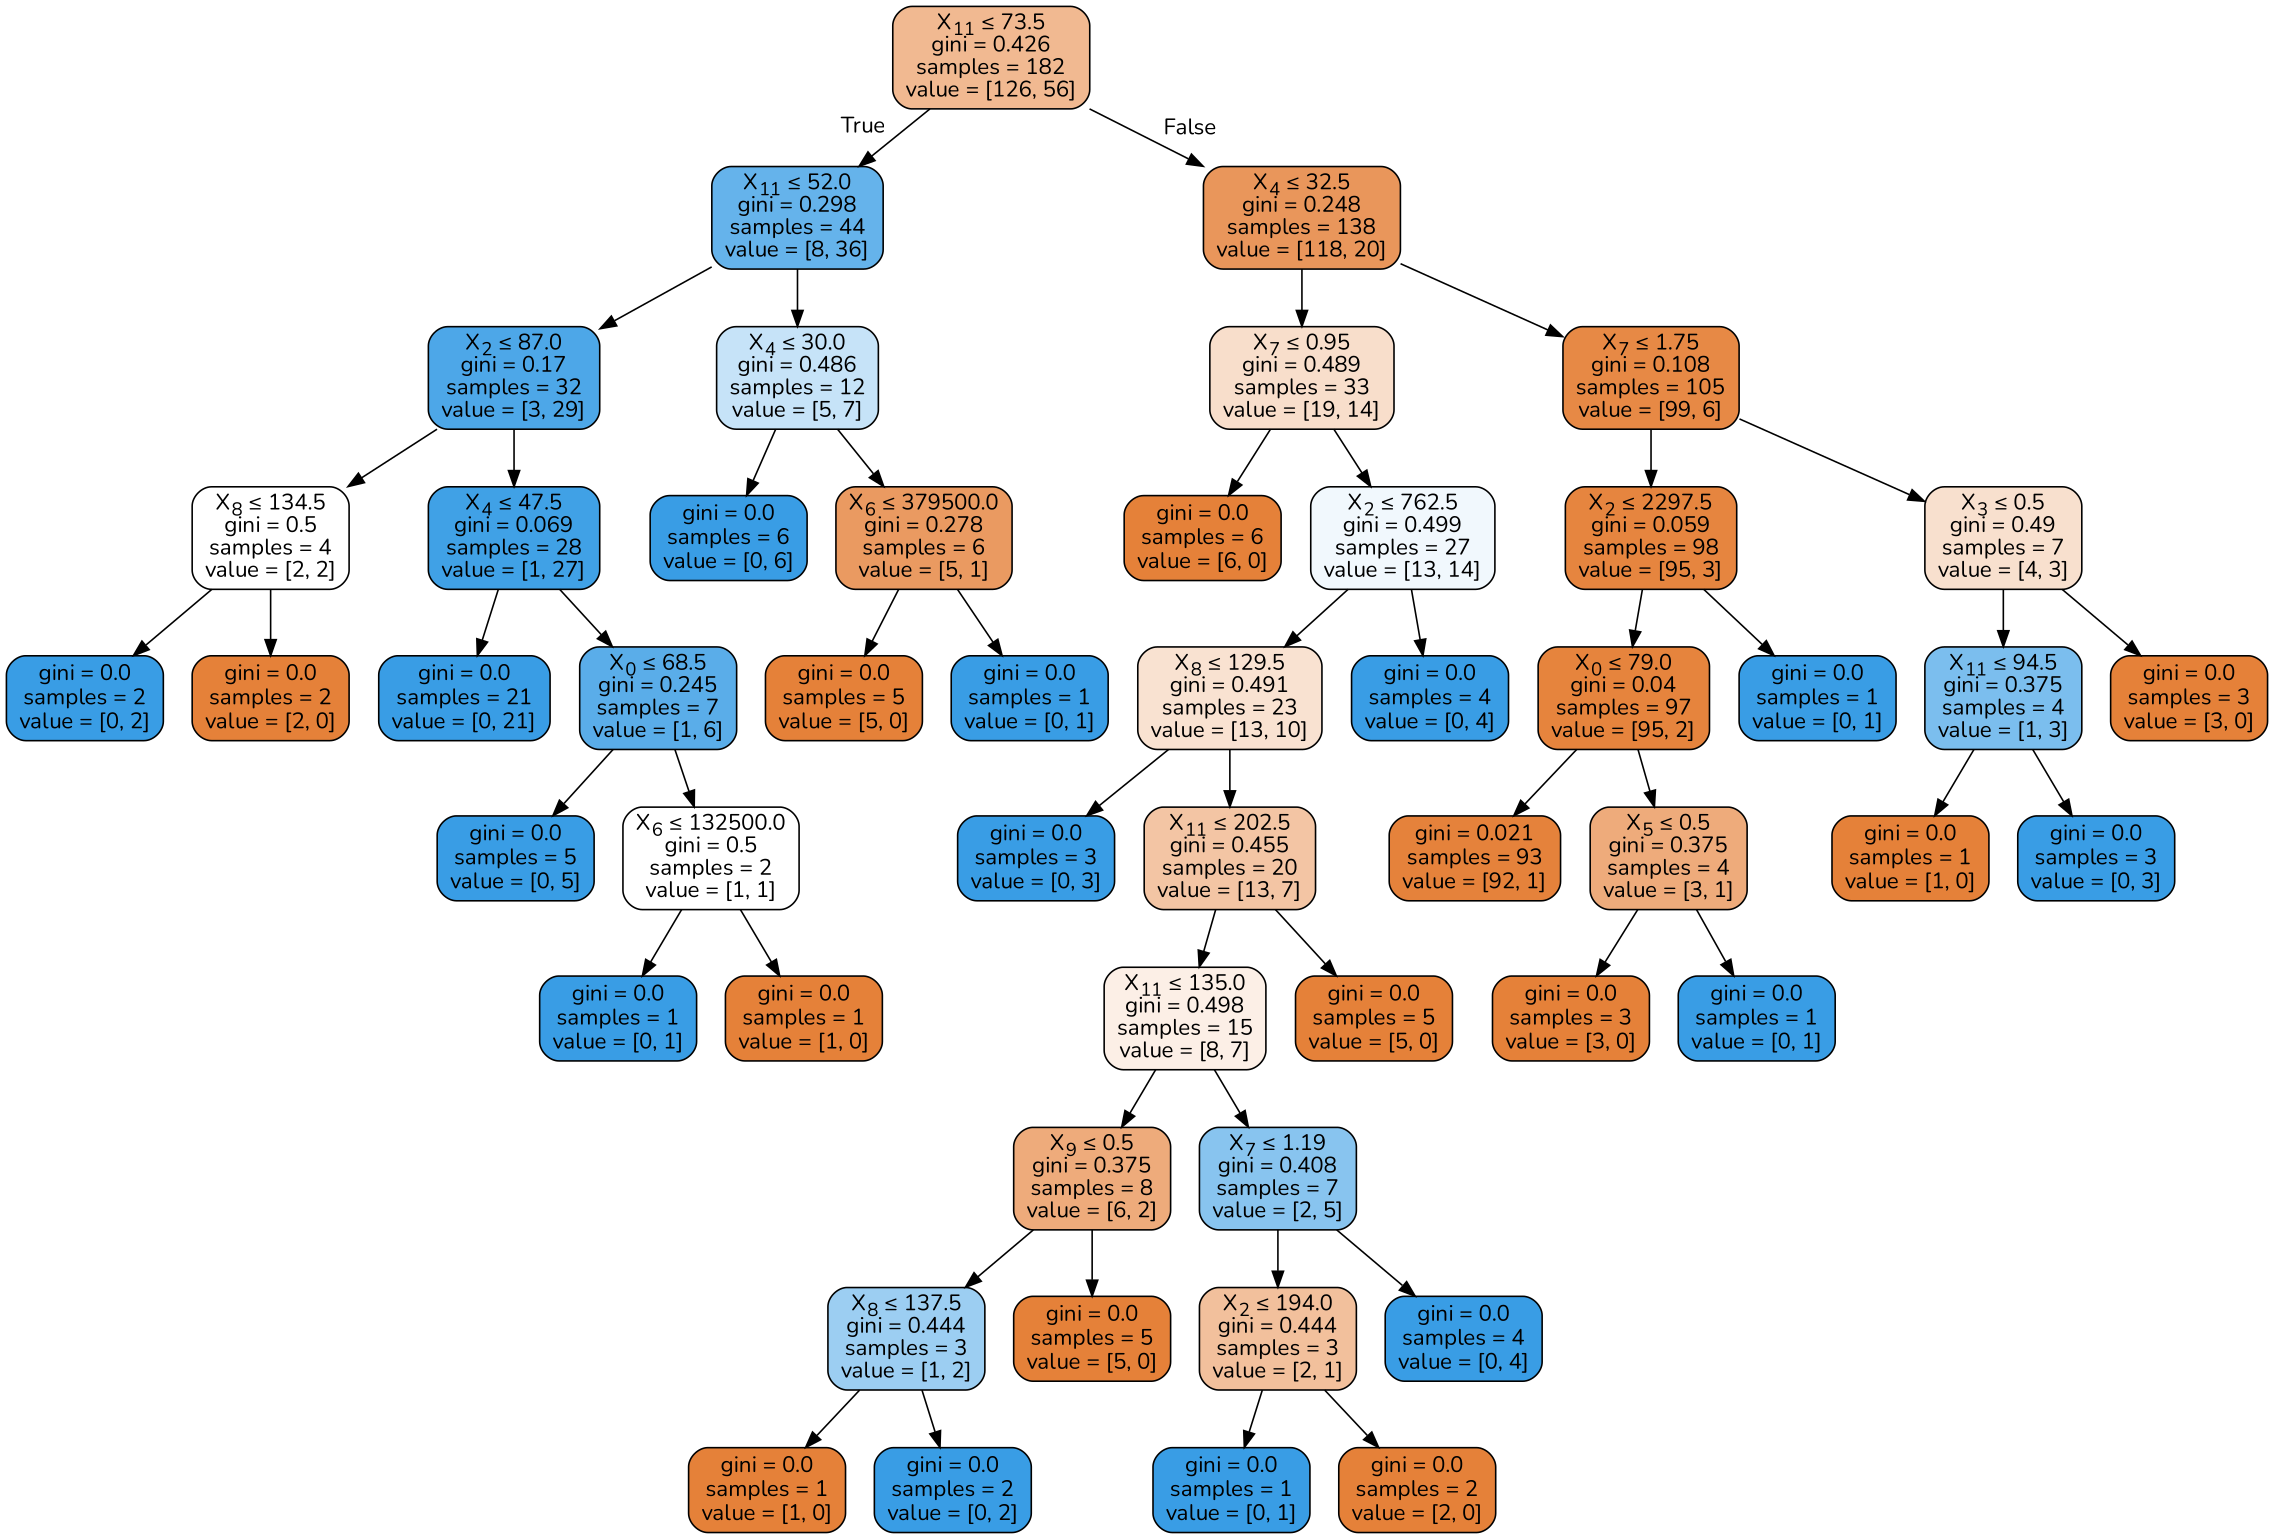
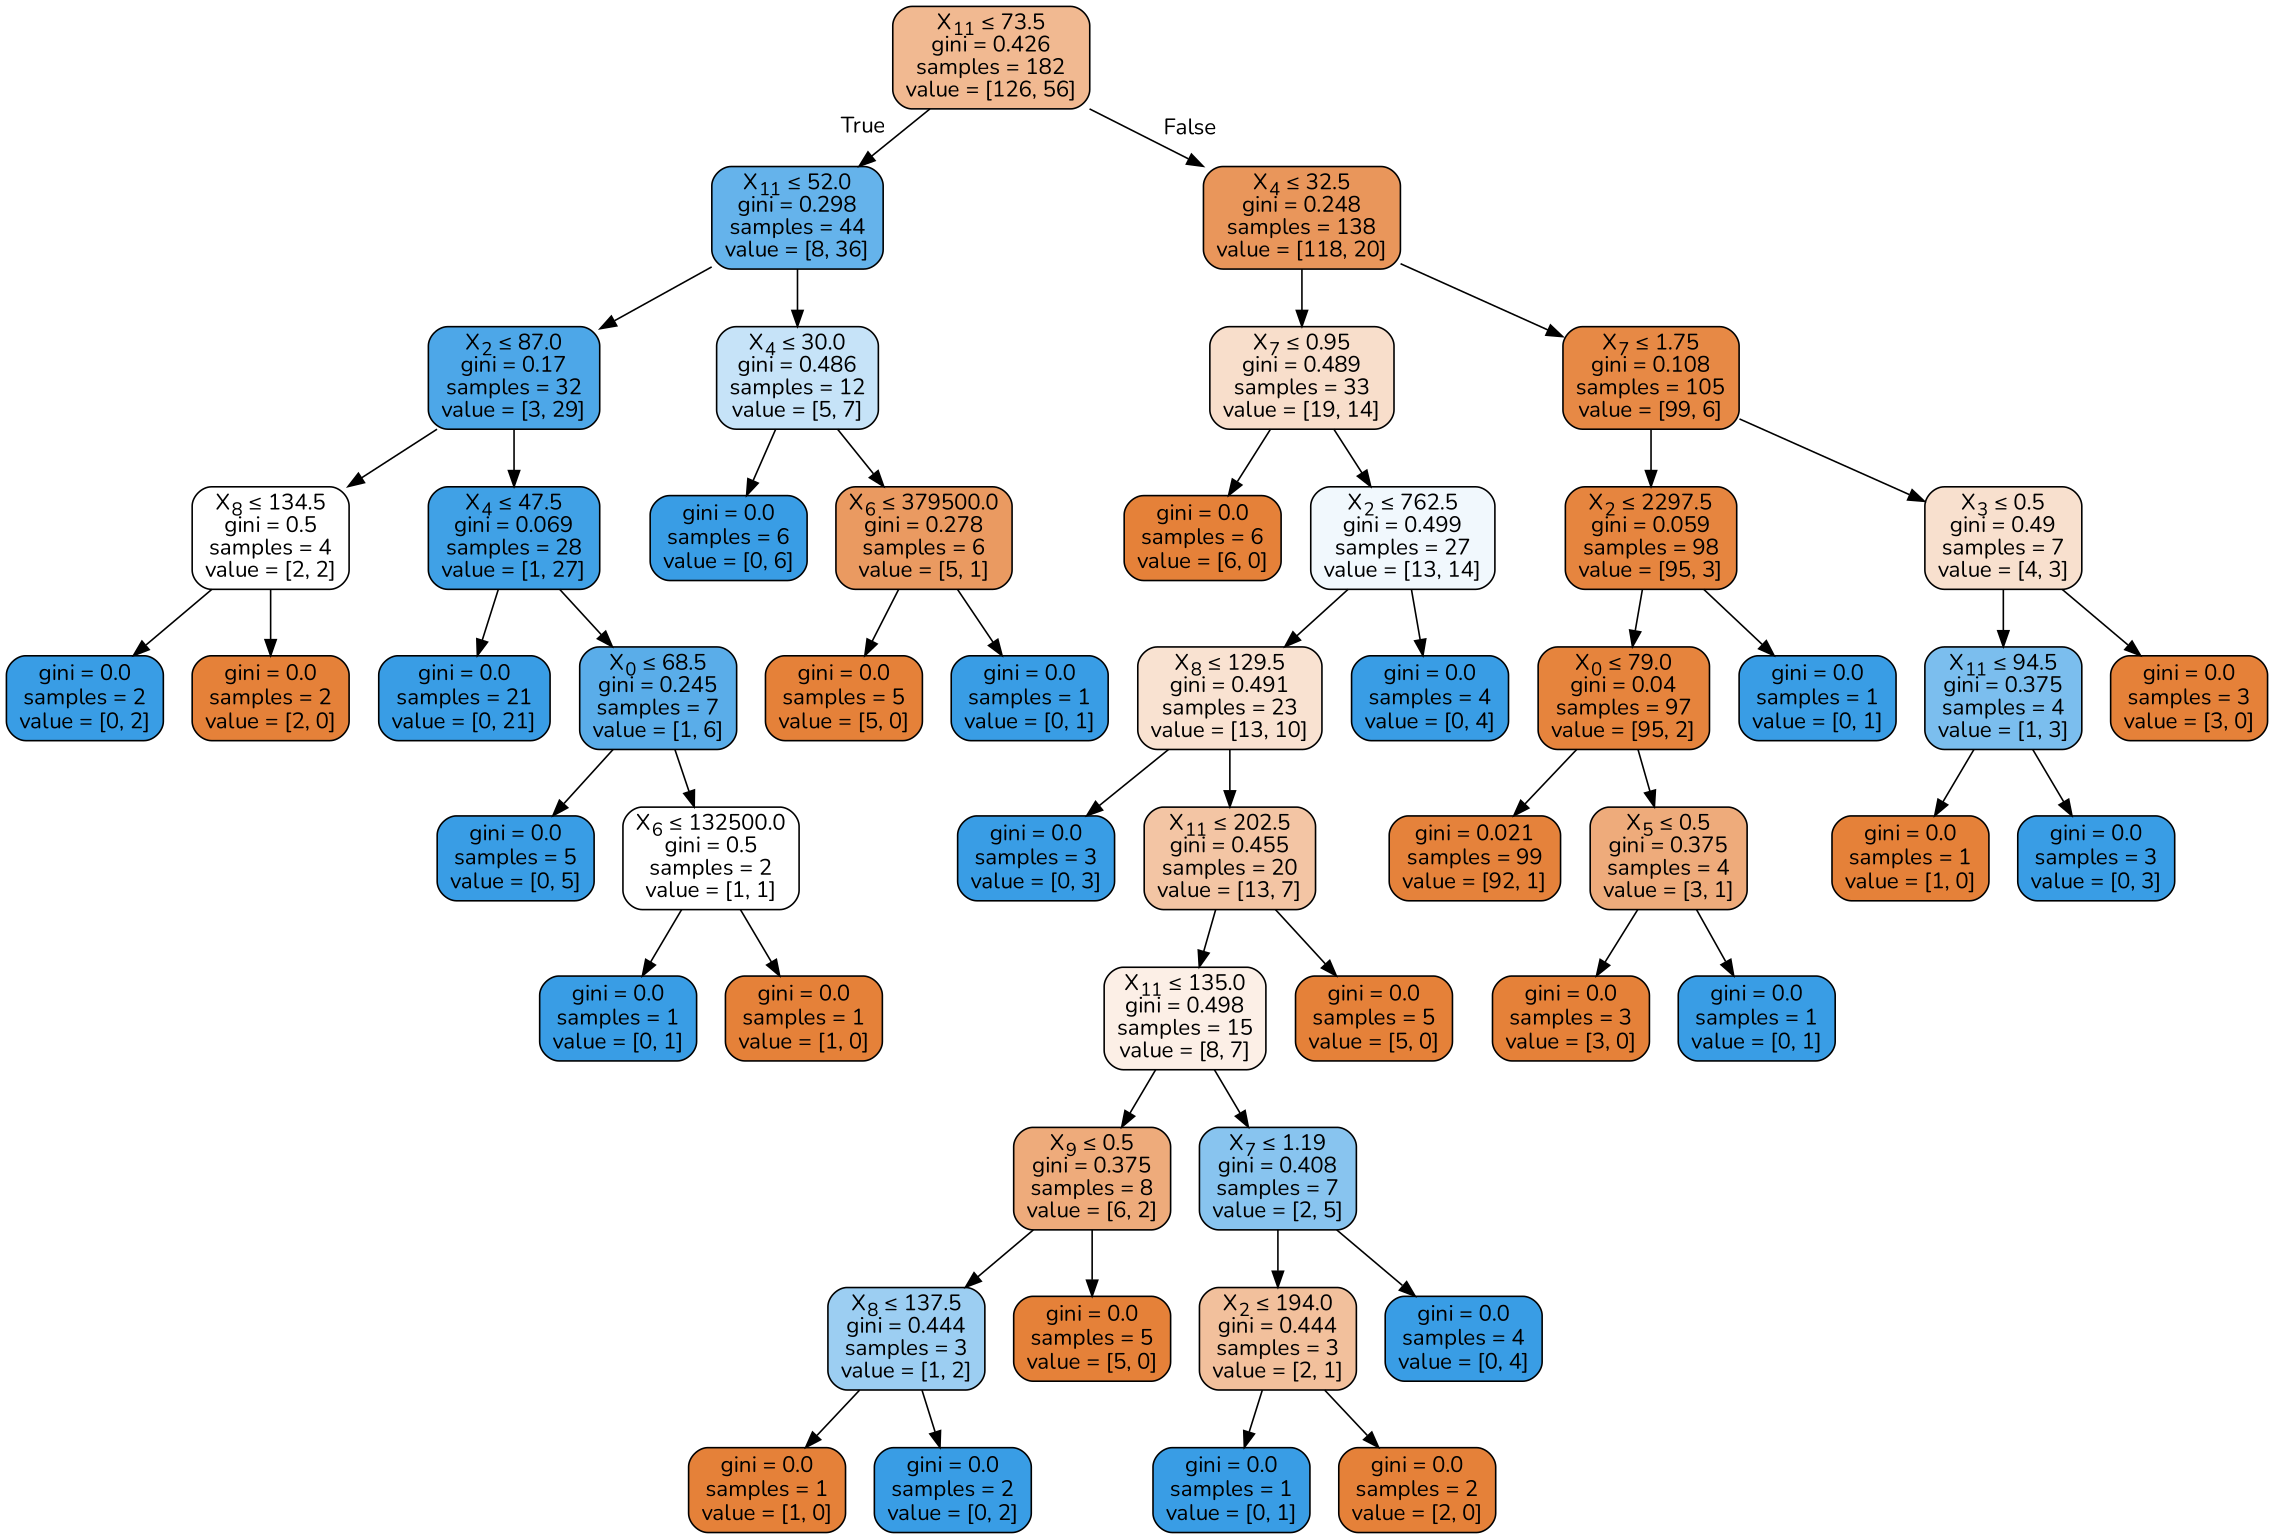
(1475, 858) -> (1475, 858)
